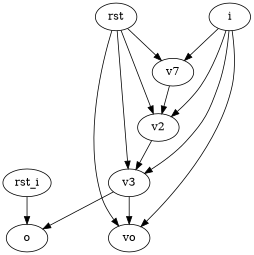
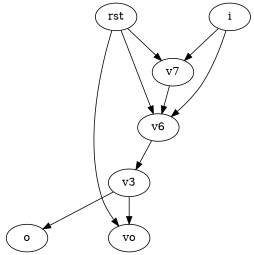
(122, 96) -> none
(208, 111) -> none
(158, 127) -> (158, 127)
(213, 135) -> none
(27, 183) -> none
